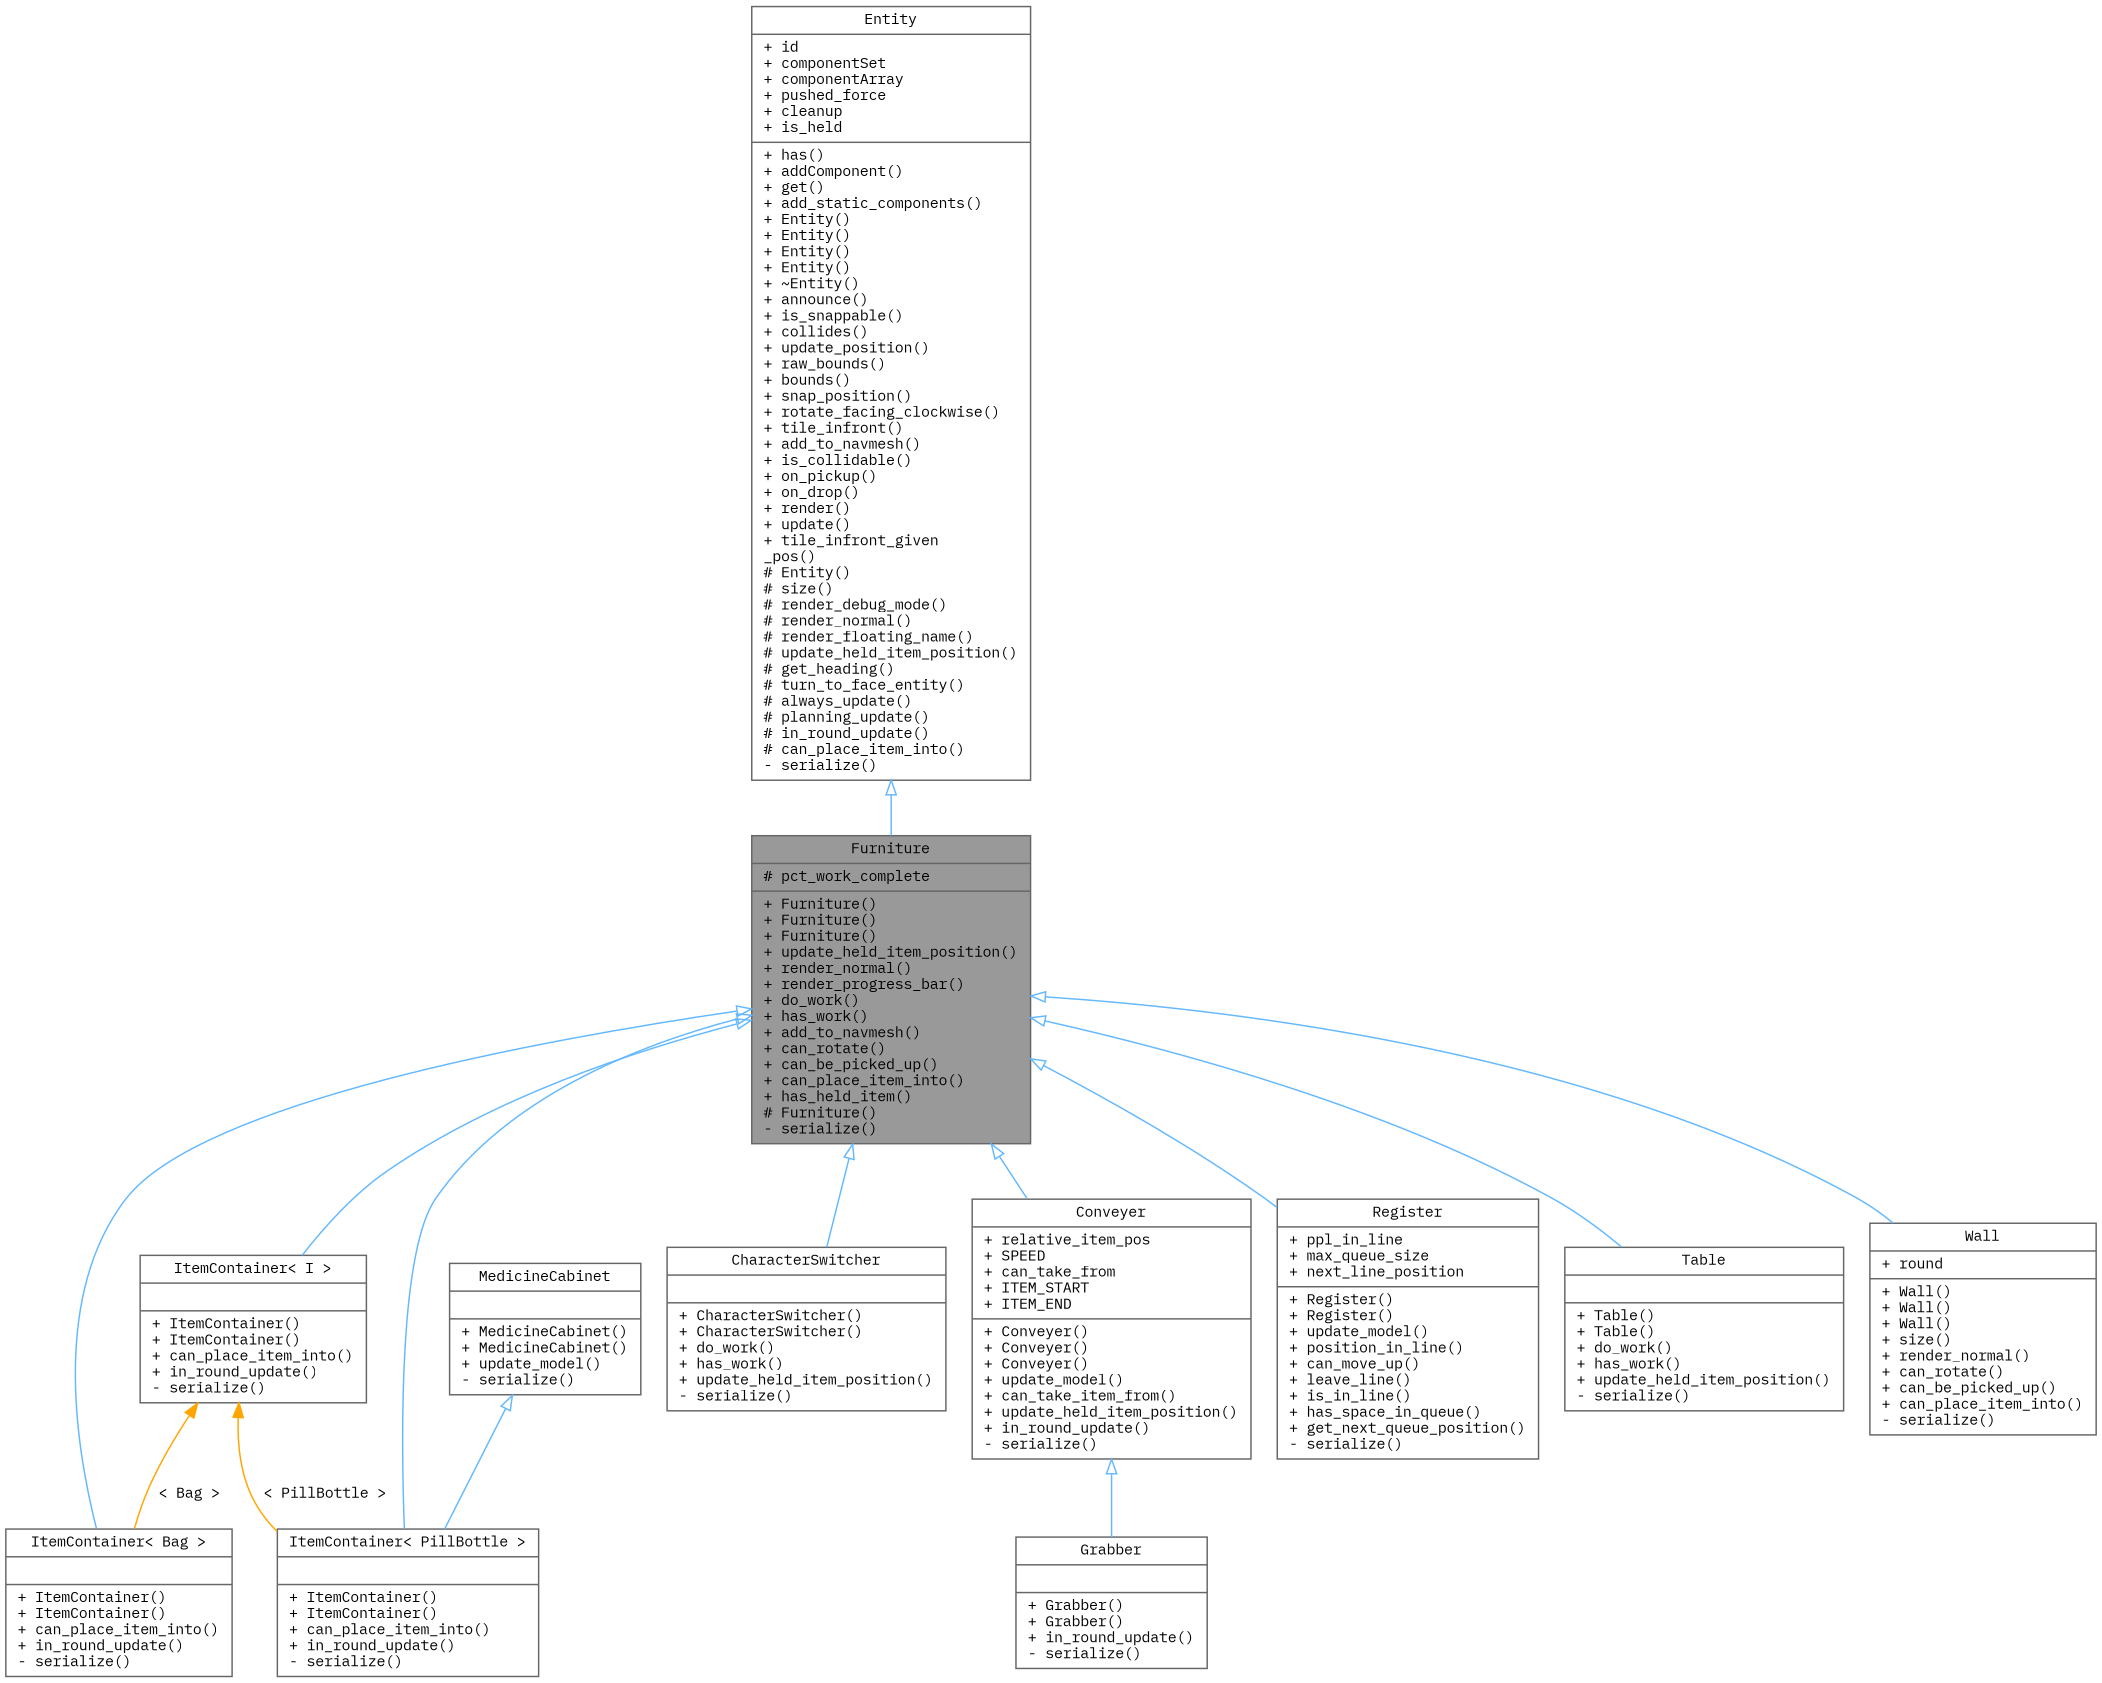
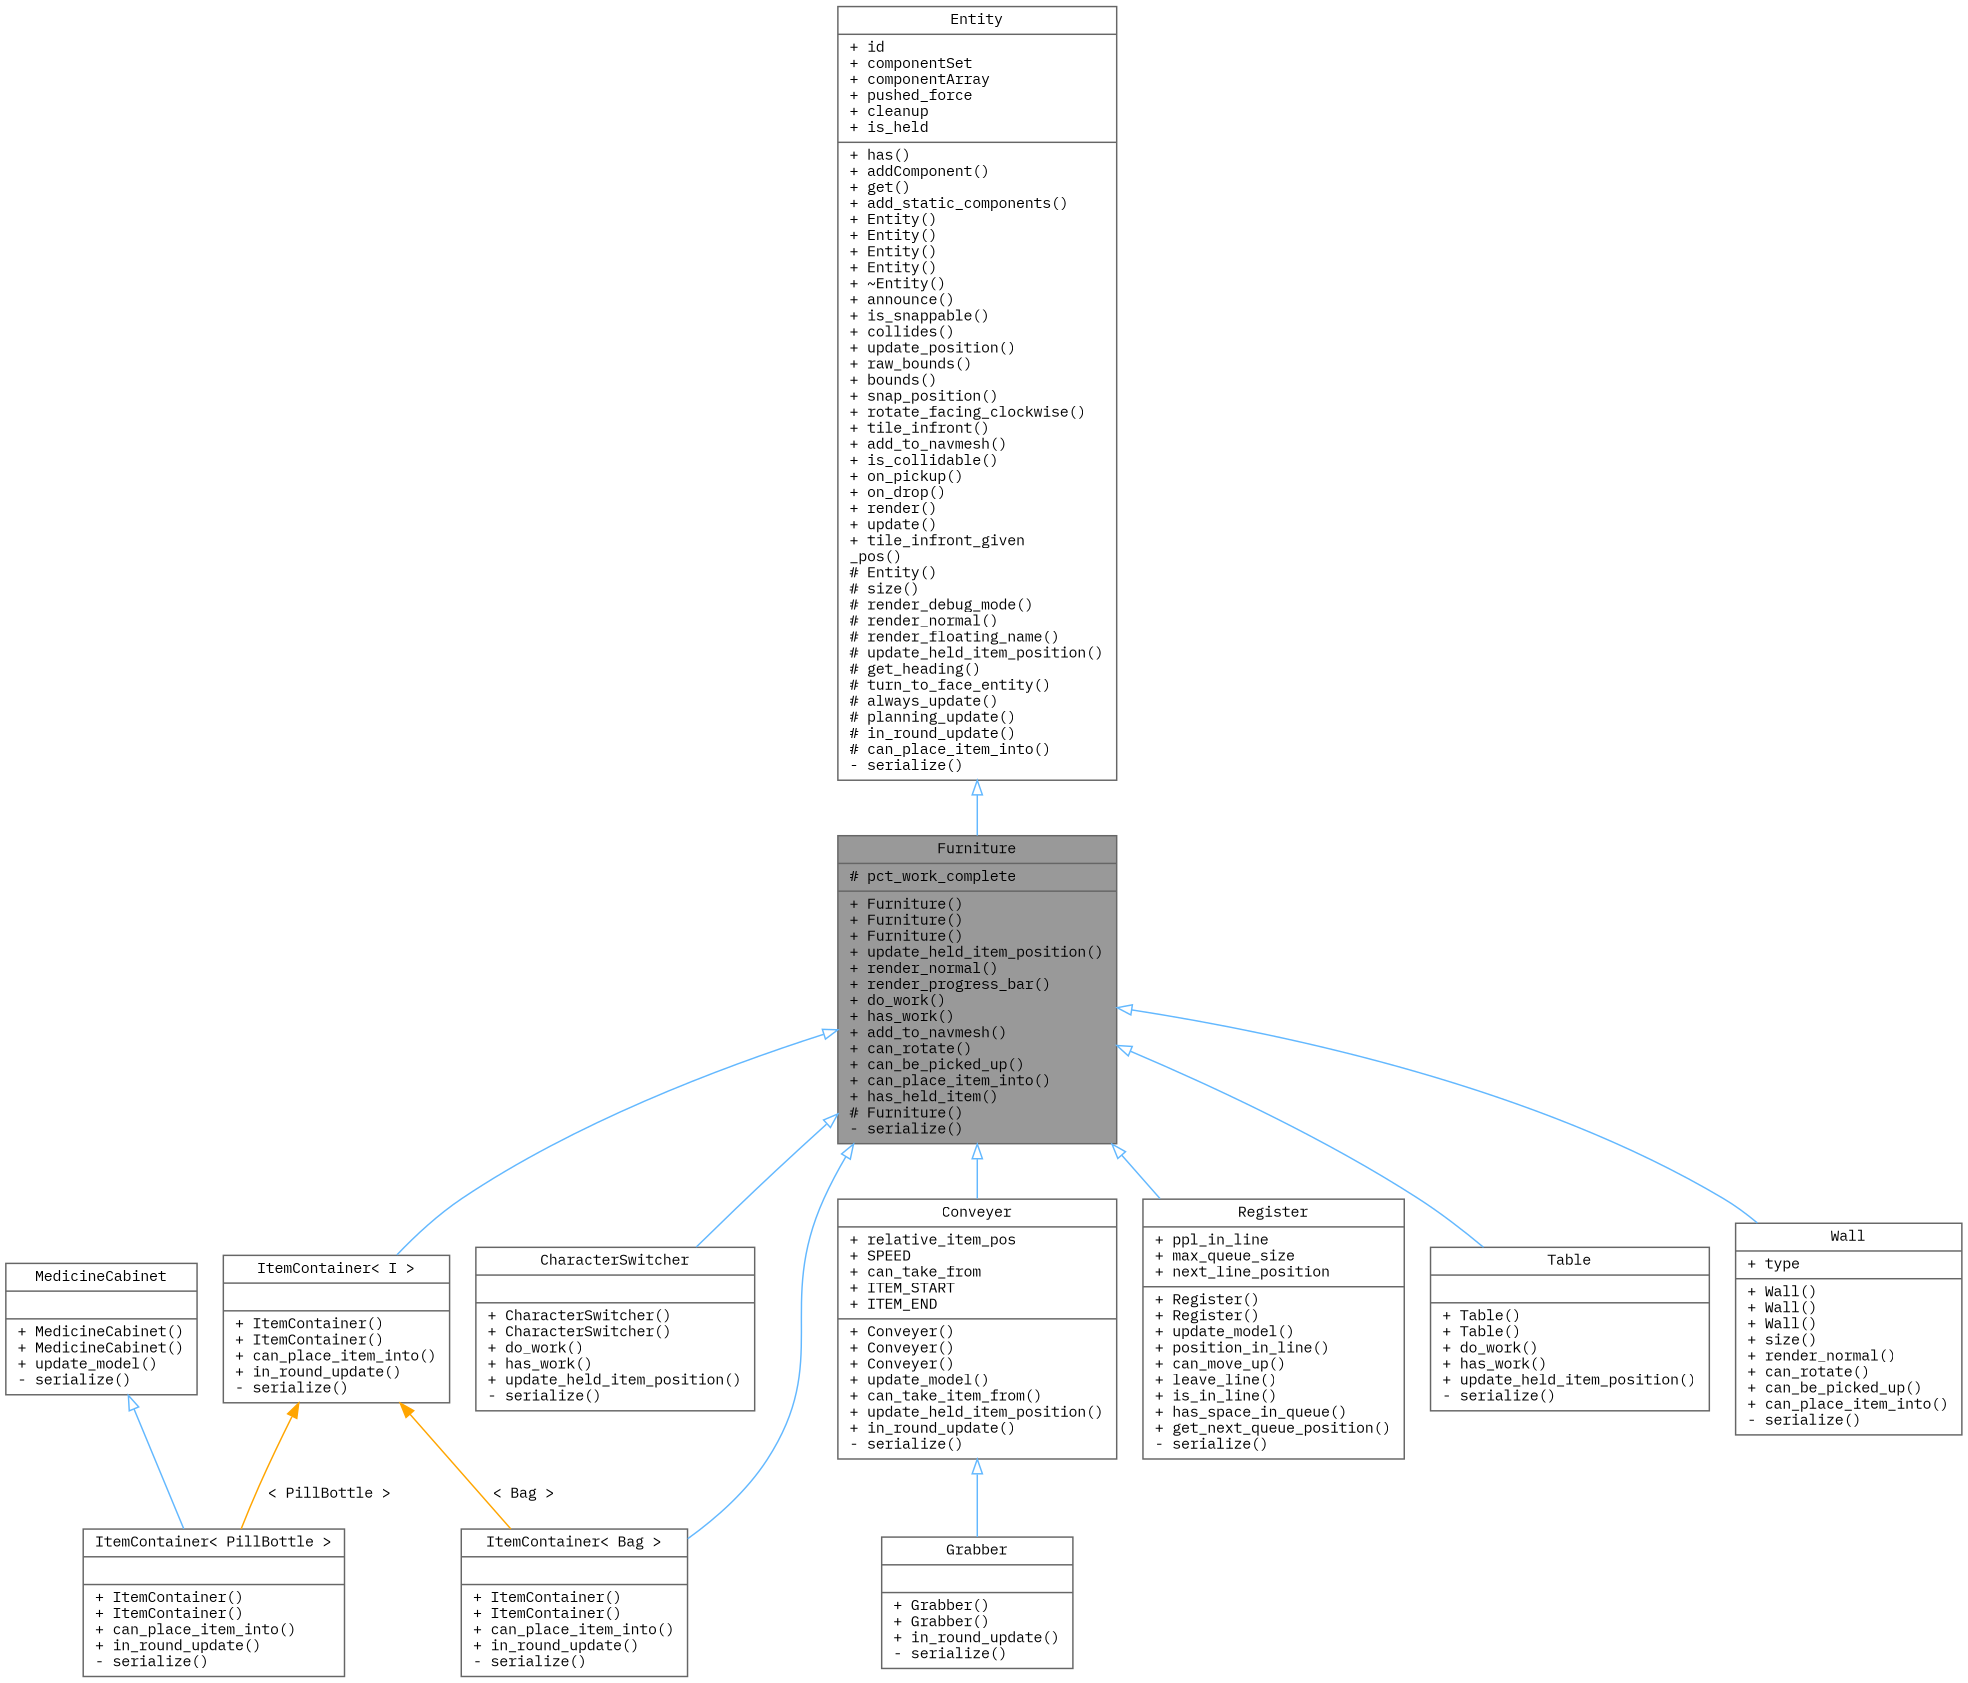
(443, 1189) -> none
(1913, 1264) -> (1774, 1264)
